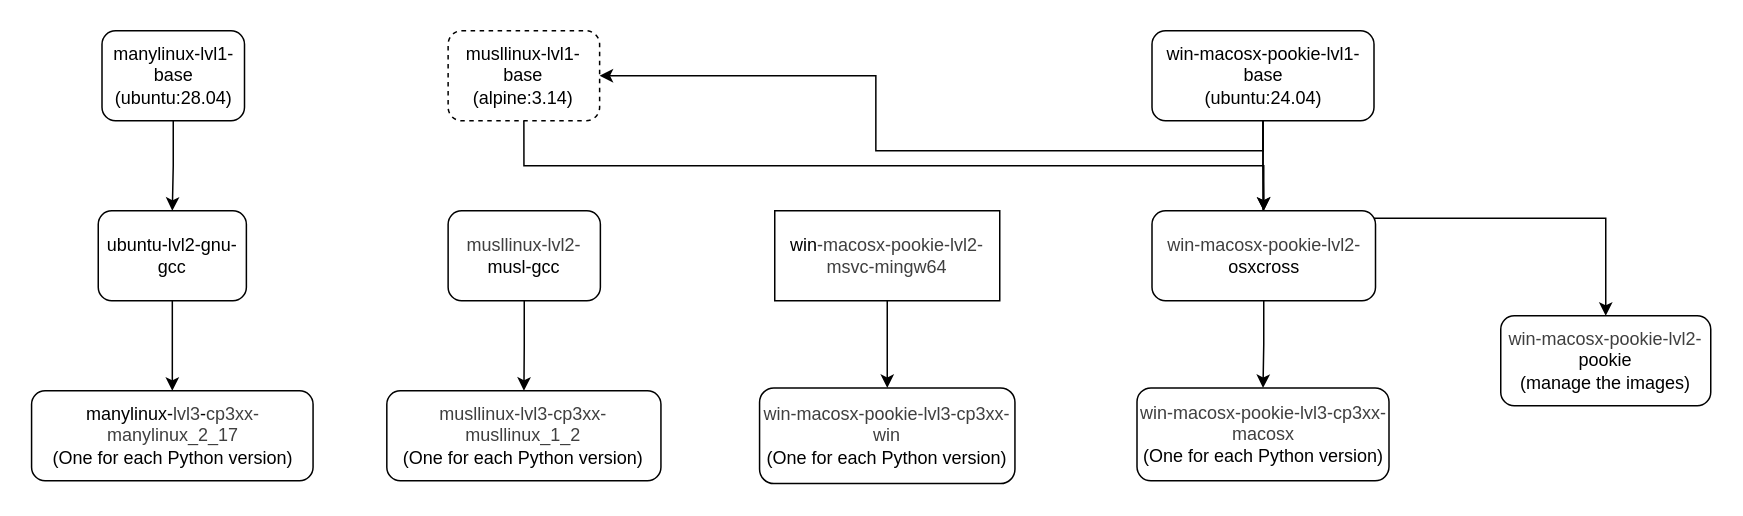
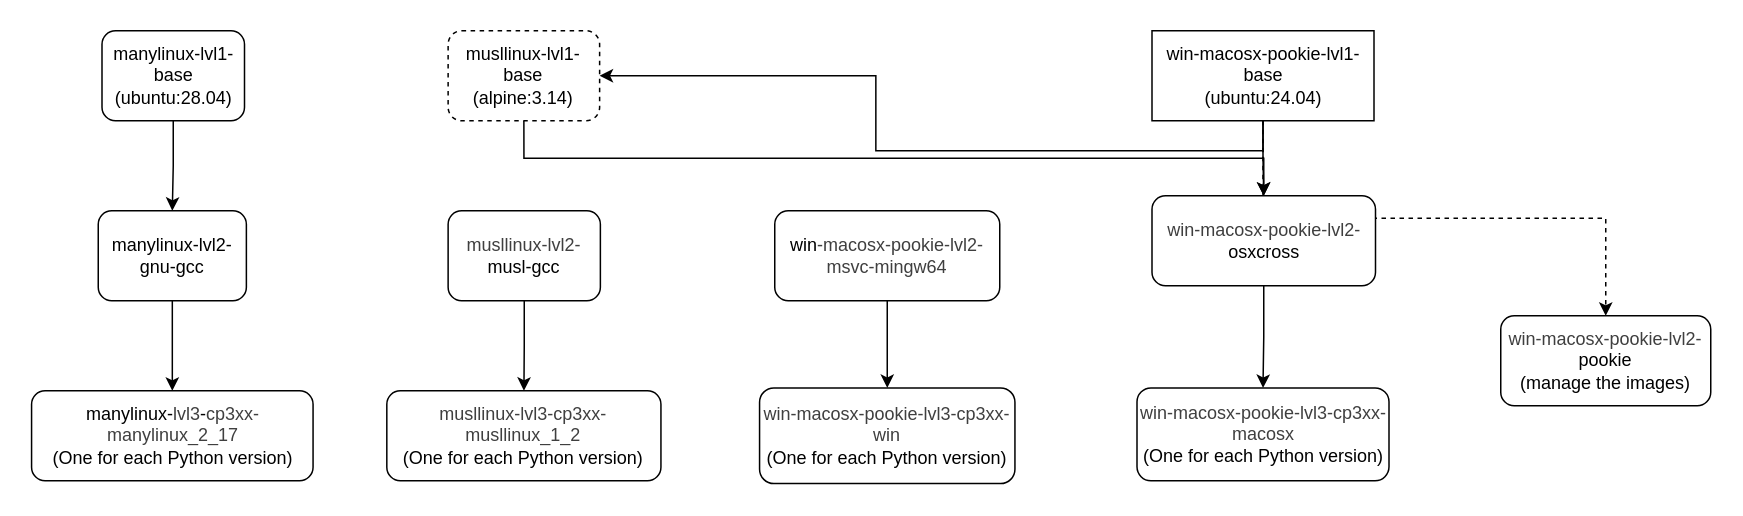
(1263, 76) -> (1263, 76)
(1529, 218) -> (1529, 218)
(173, 256) -> (173, 256)
(887, 256) -> (887, 256)
(1264, 256) -> (1264, 241)
